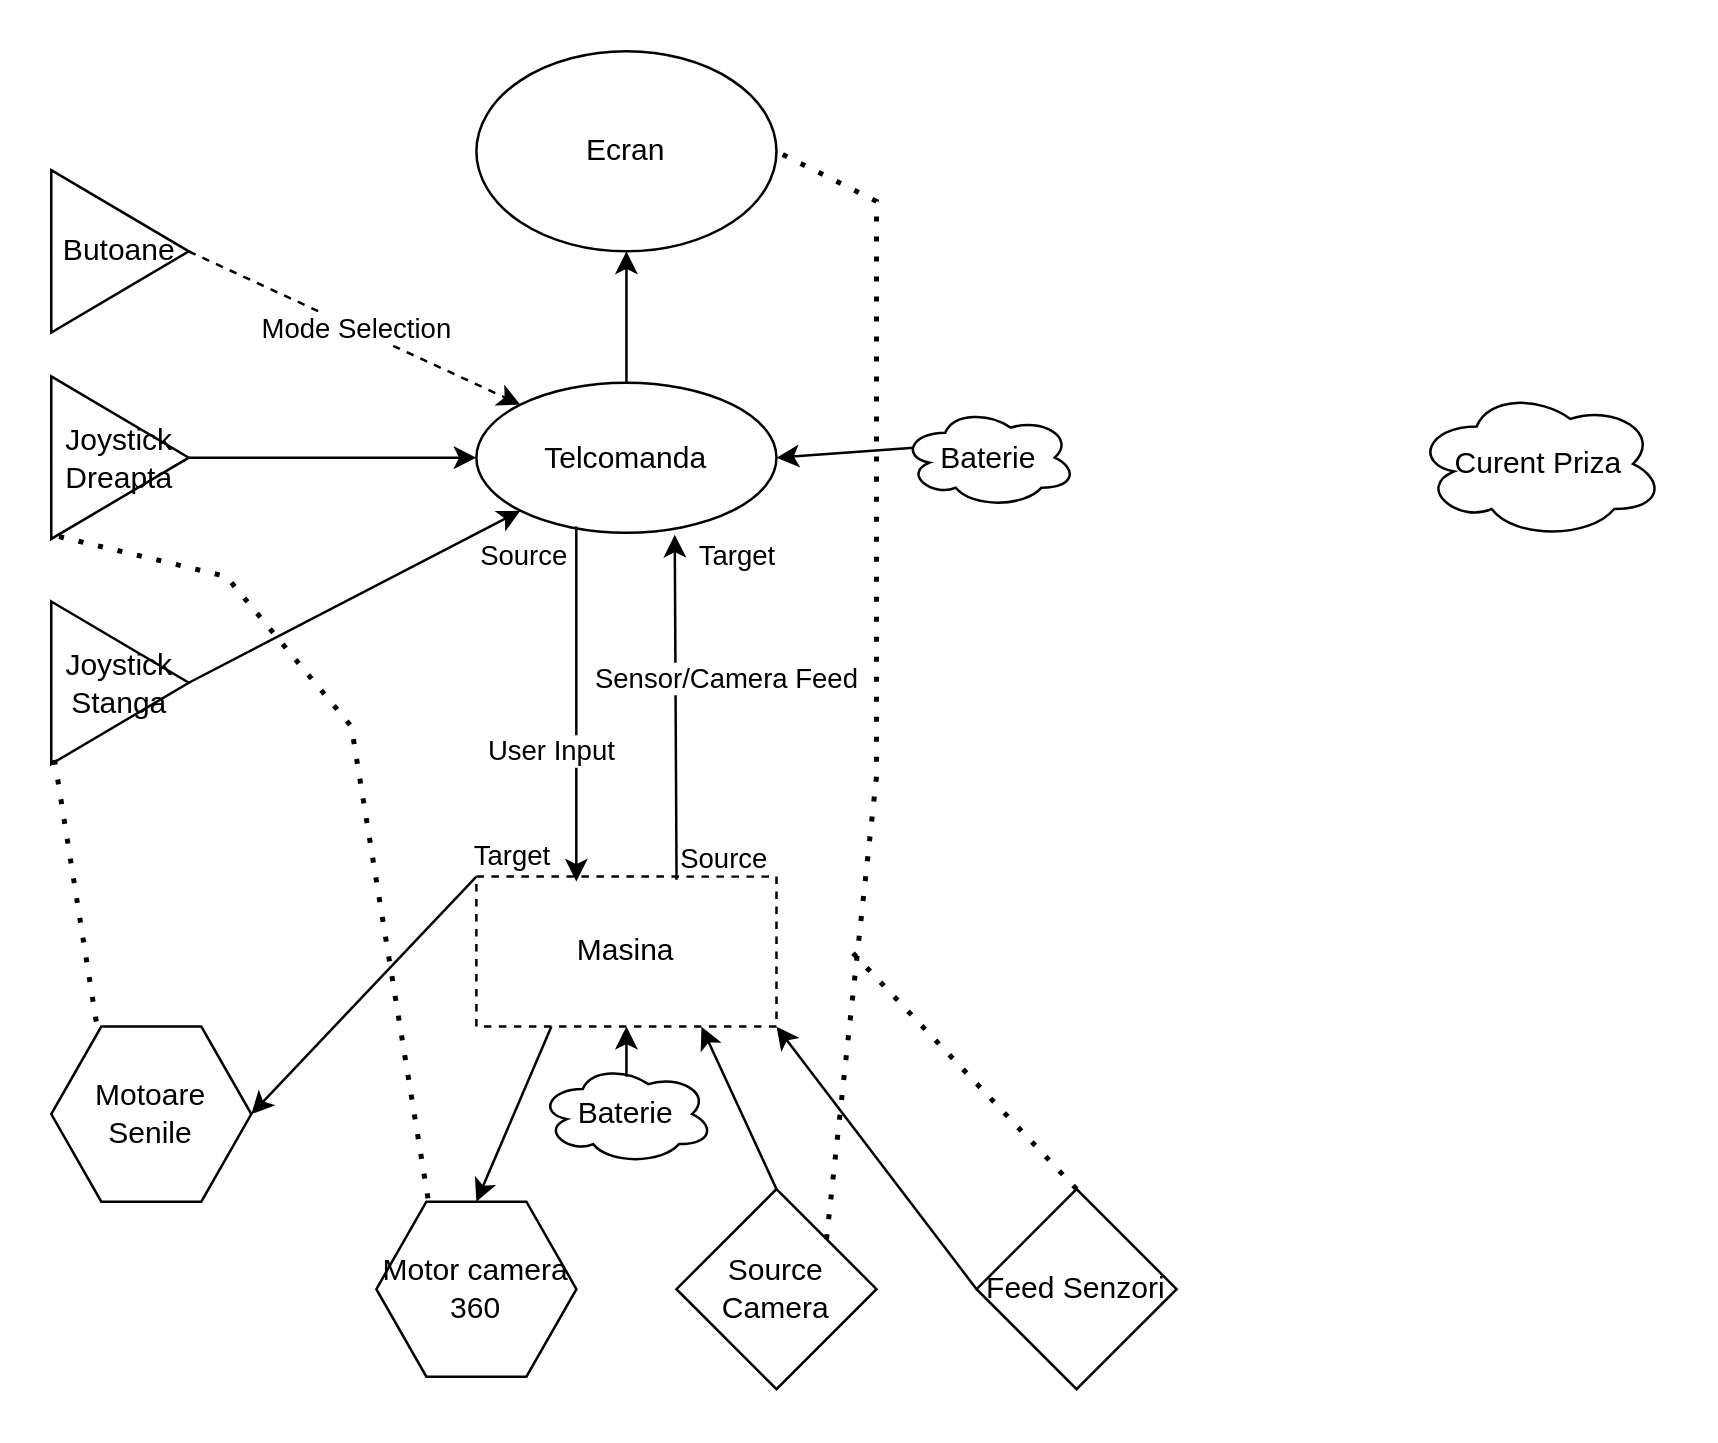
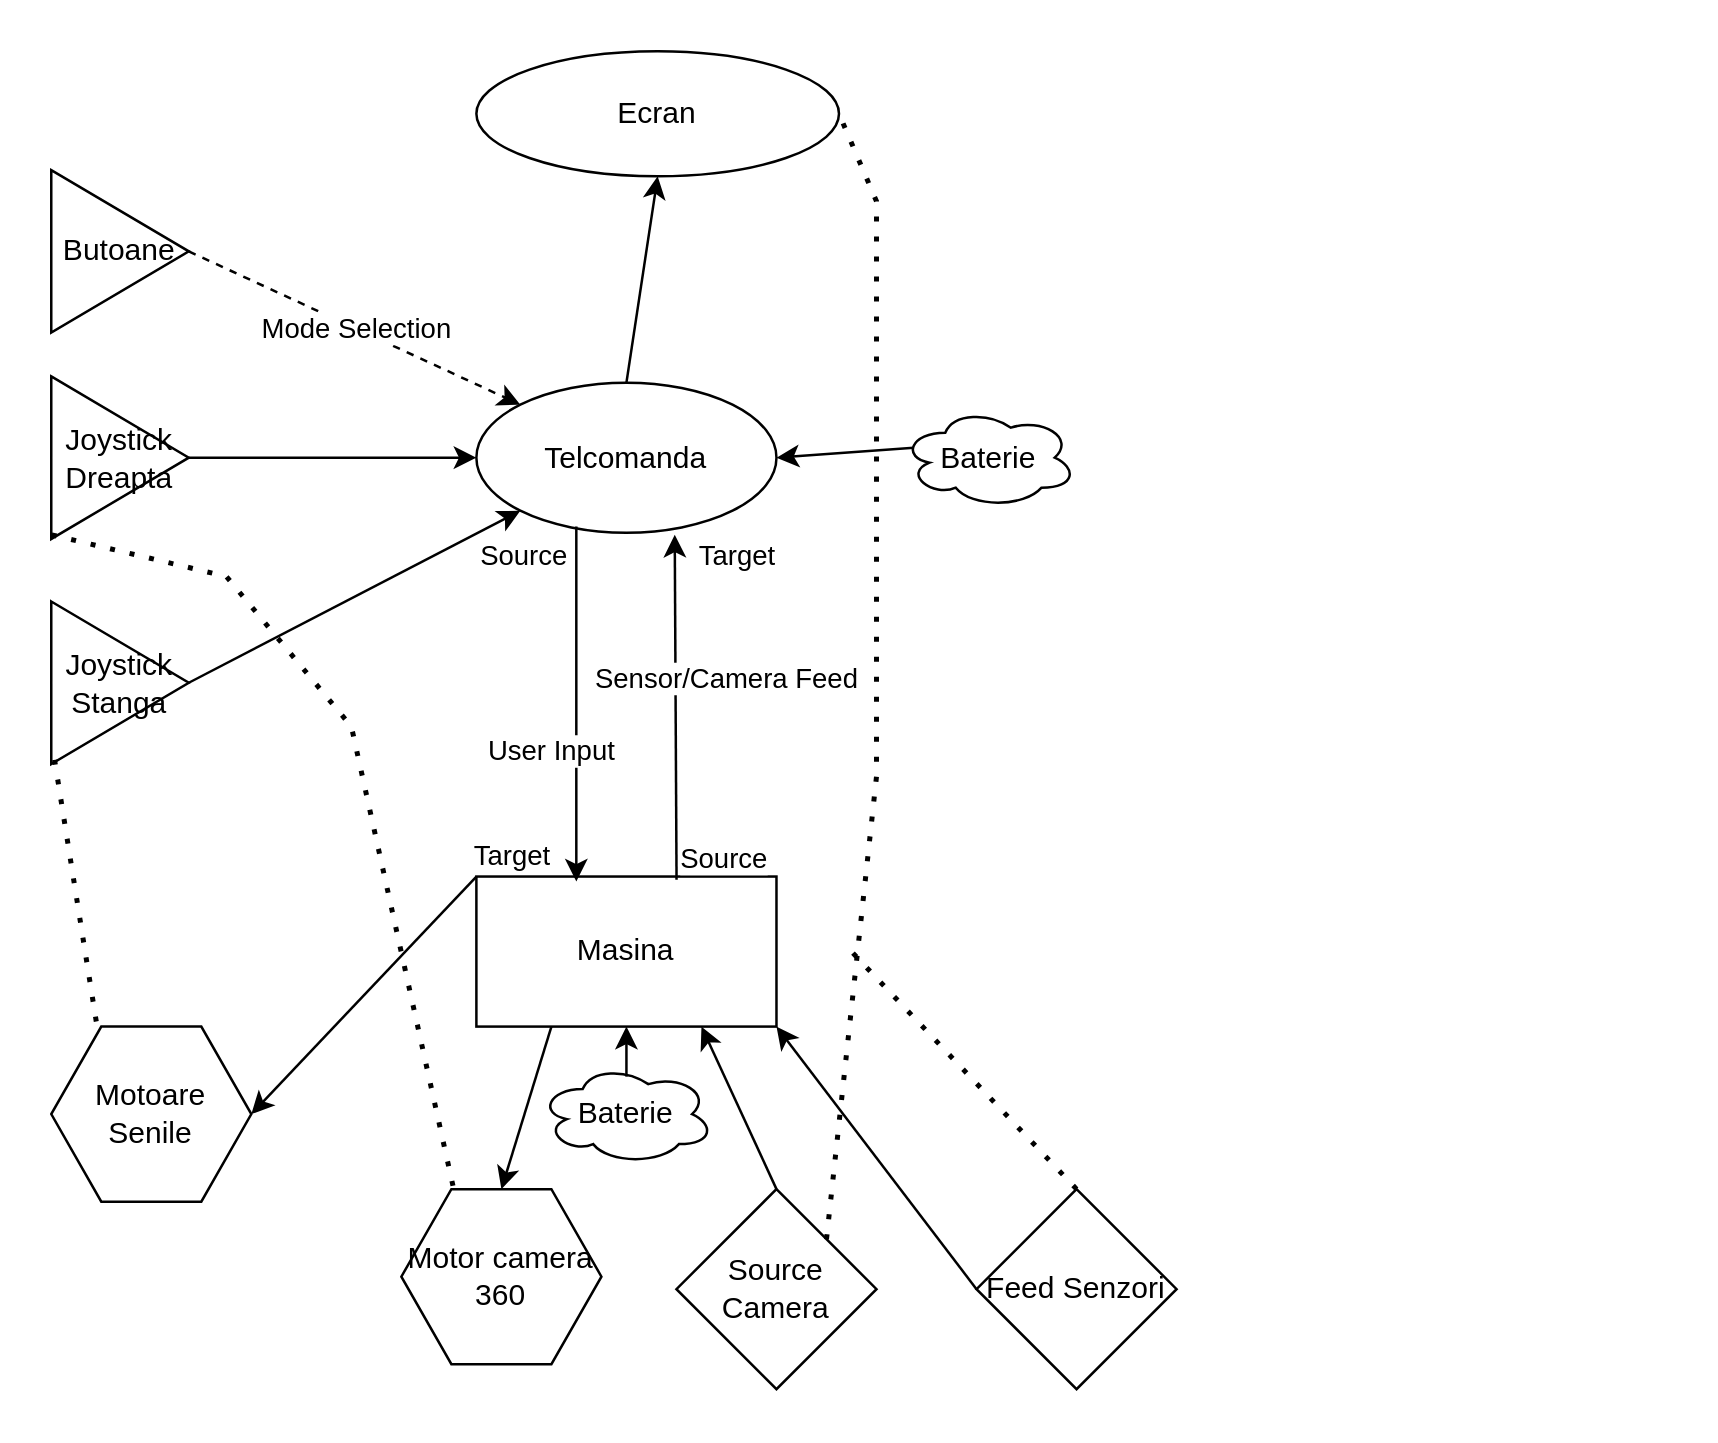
(626, 151) -> (658, 114)
(1539, 464) -> none
(626, 951) -> (626, 951)
(476, 1289) -> (501, 1276)
